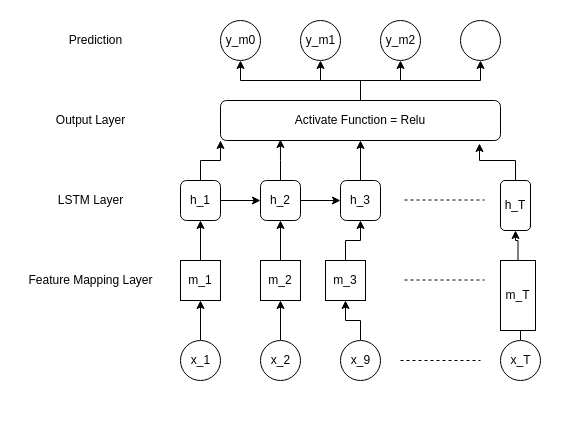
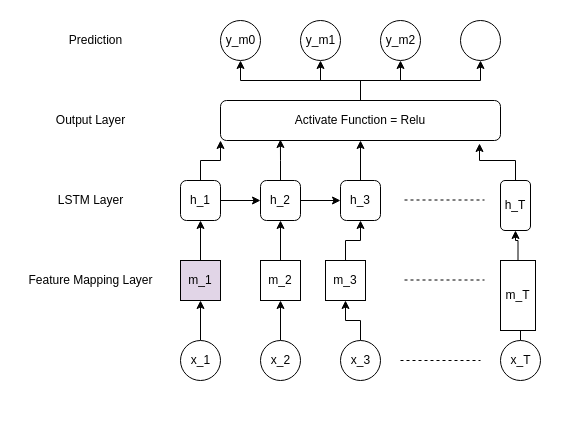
(201, 281) -> (201, 281)
(361, 361) -> (361, 361)
